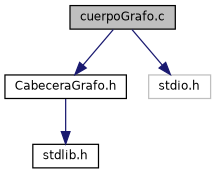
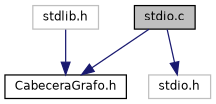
(123, 17) -> (165, 17)
(66, 115) -> (66, 46)
(66, 156) -> (66, 17)
